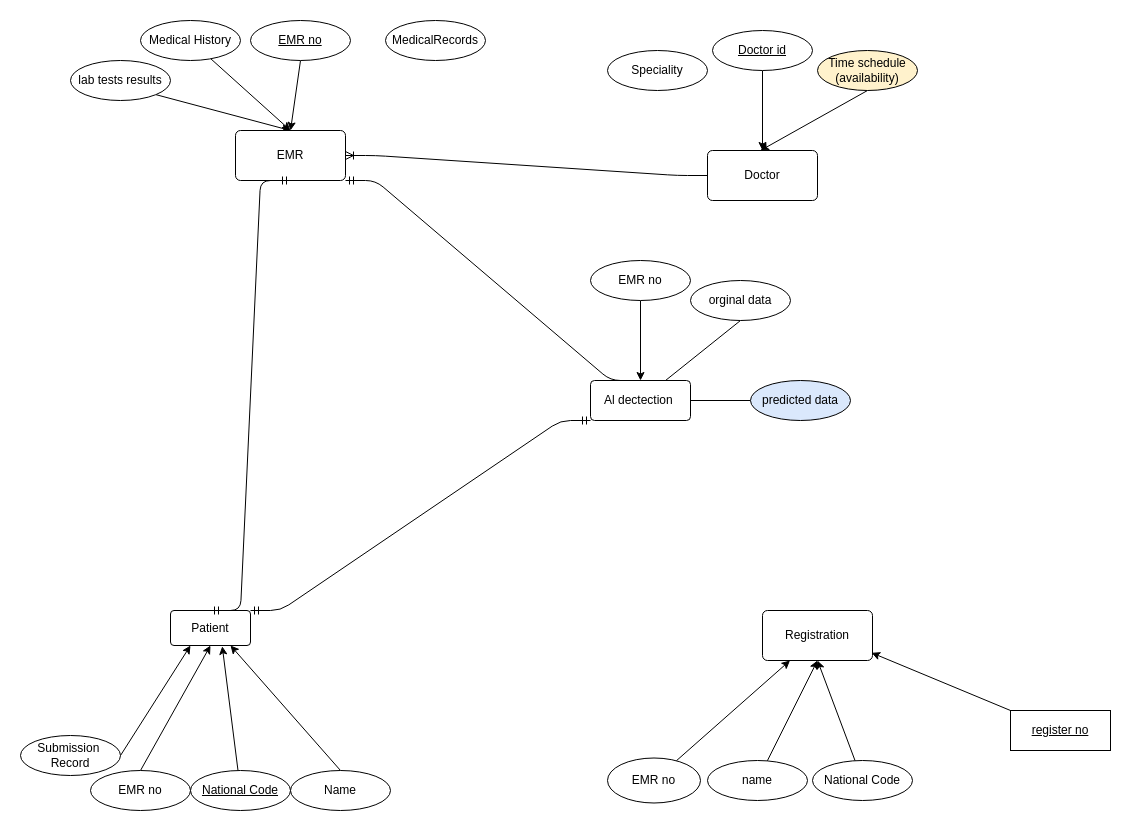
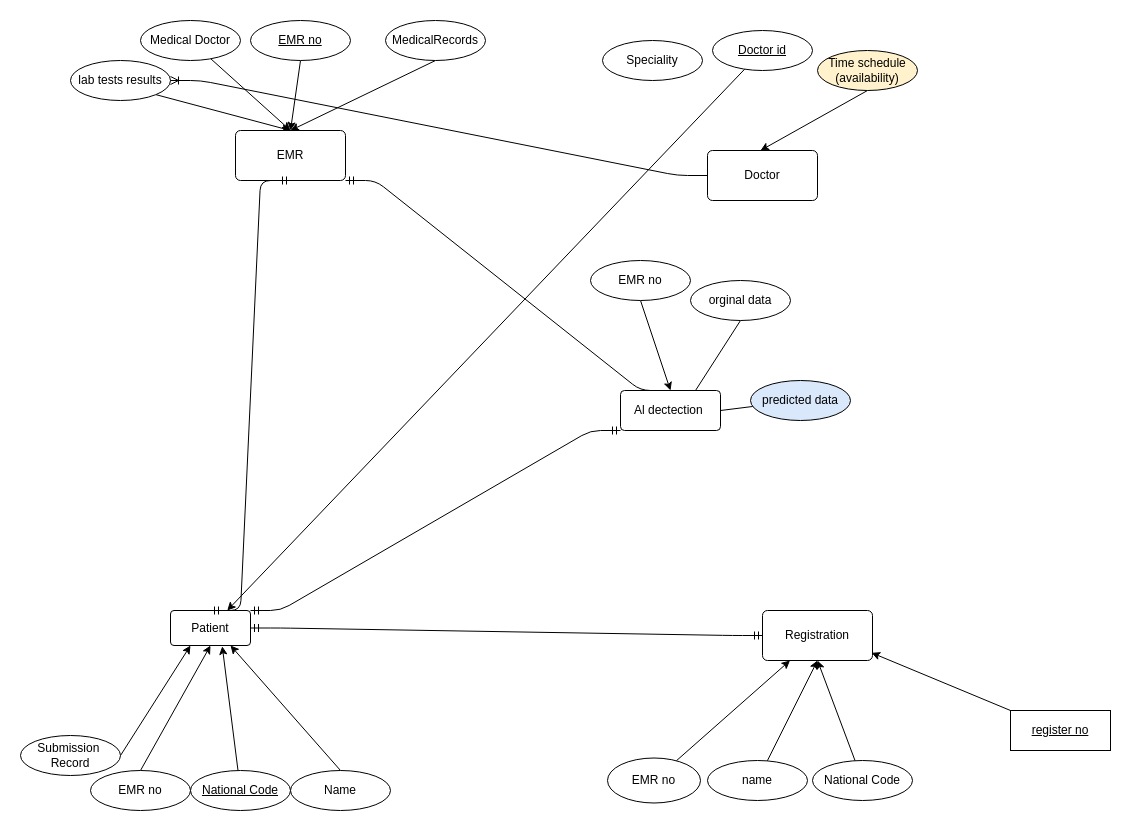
(191, 41) -> (191, 41)
(658, 71) -> (653, 61)
none -> (366, 94)
(763, 107) -> (488, 338)
(513, 165) -> (426, 125)
(641, 401) -> (671, 411)
none -> (507, 632)
